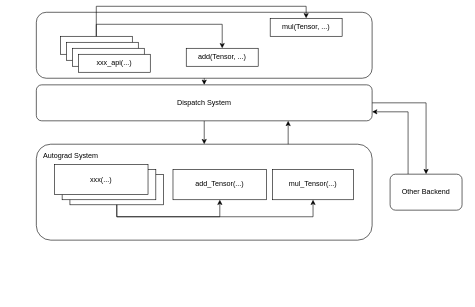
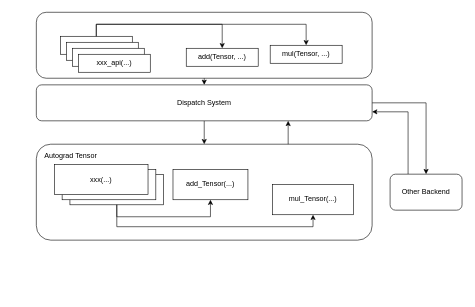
(306, 27) -> (306, 54)
(71, 156) -> (71, 156)
(220, 185) -> (211, 185)
(313, 185) -> (313, 200)
